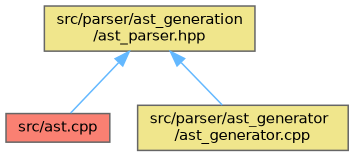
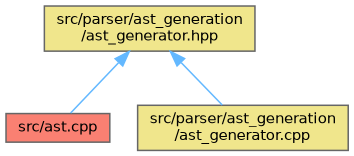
(150, 29) -> (150, 29)
(243, 128) -> (243, 128)
